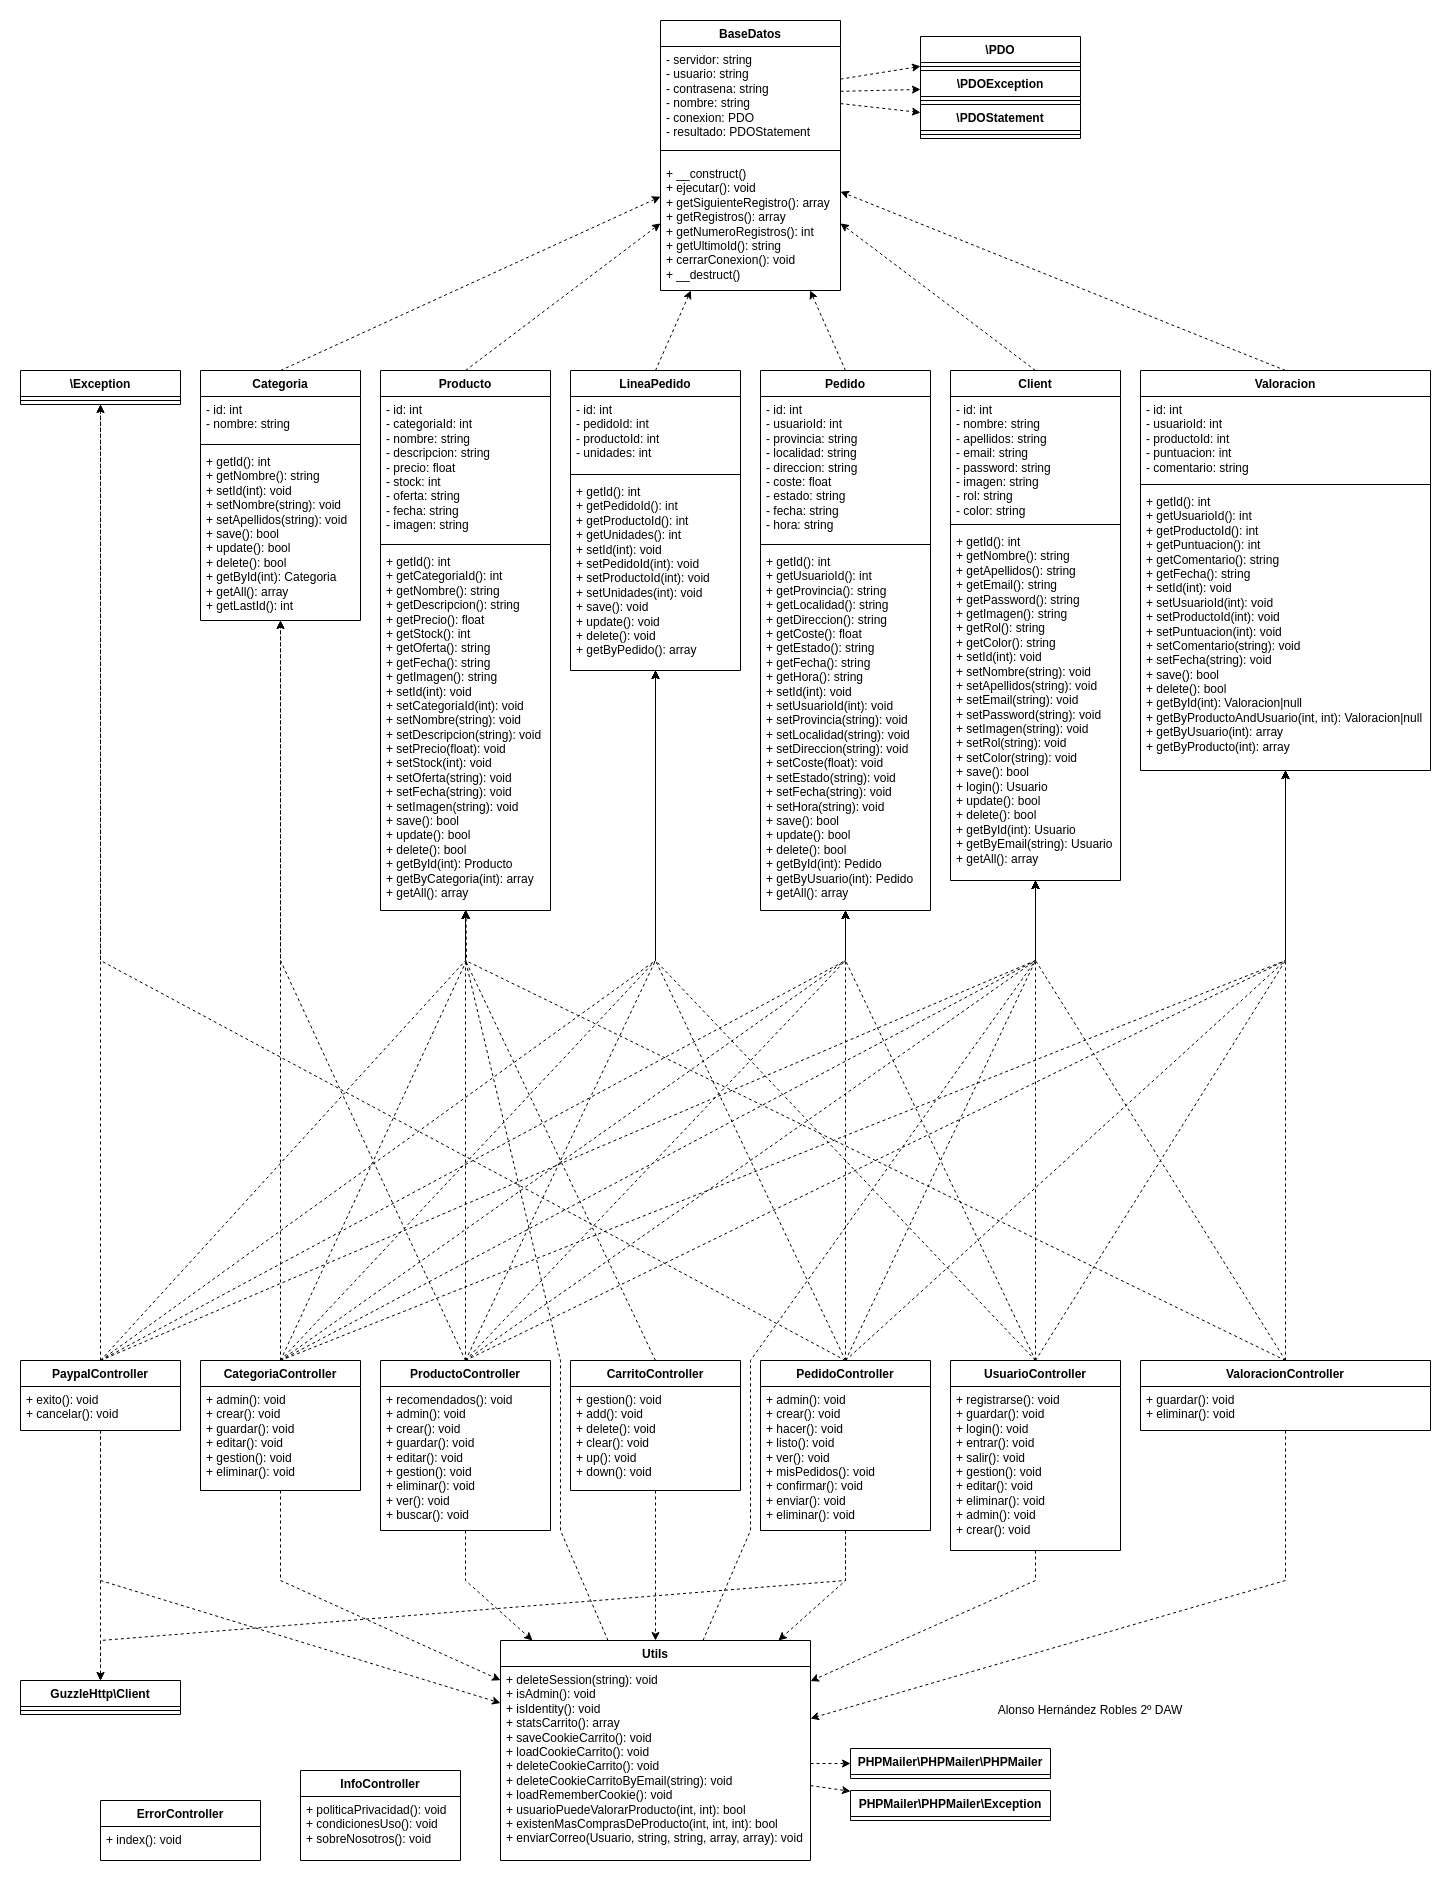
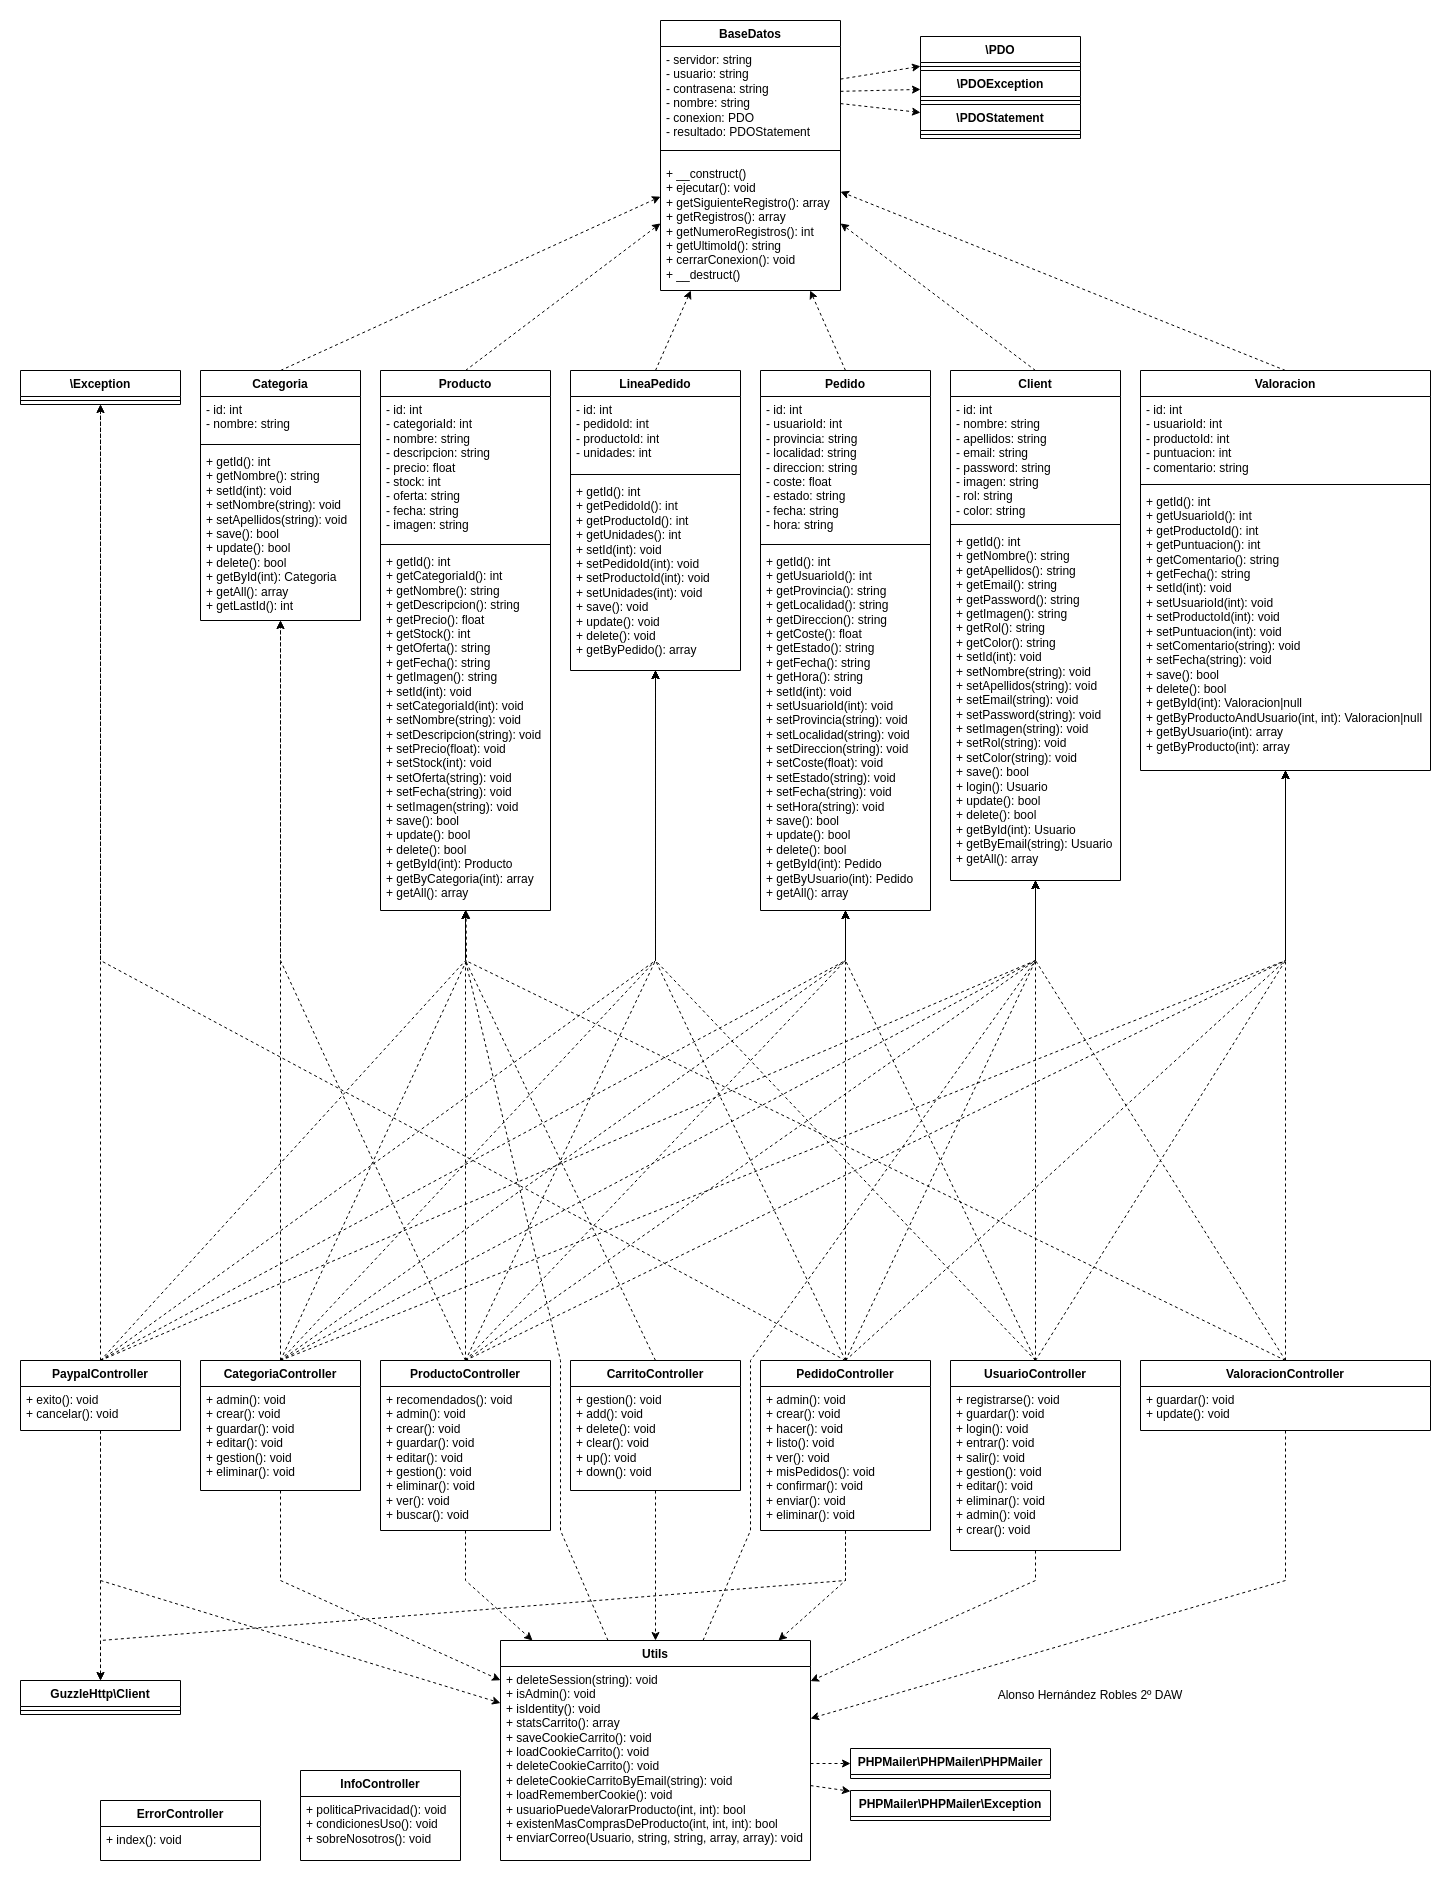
(1197, 1408) -> (1197, 1408)
(1091, 1711) -> (1091, 1696)
